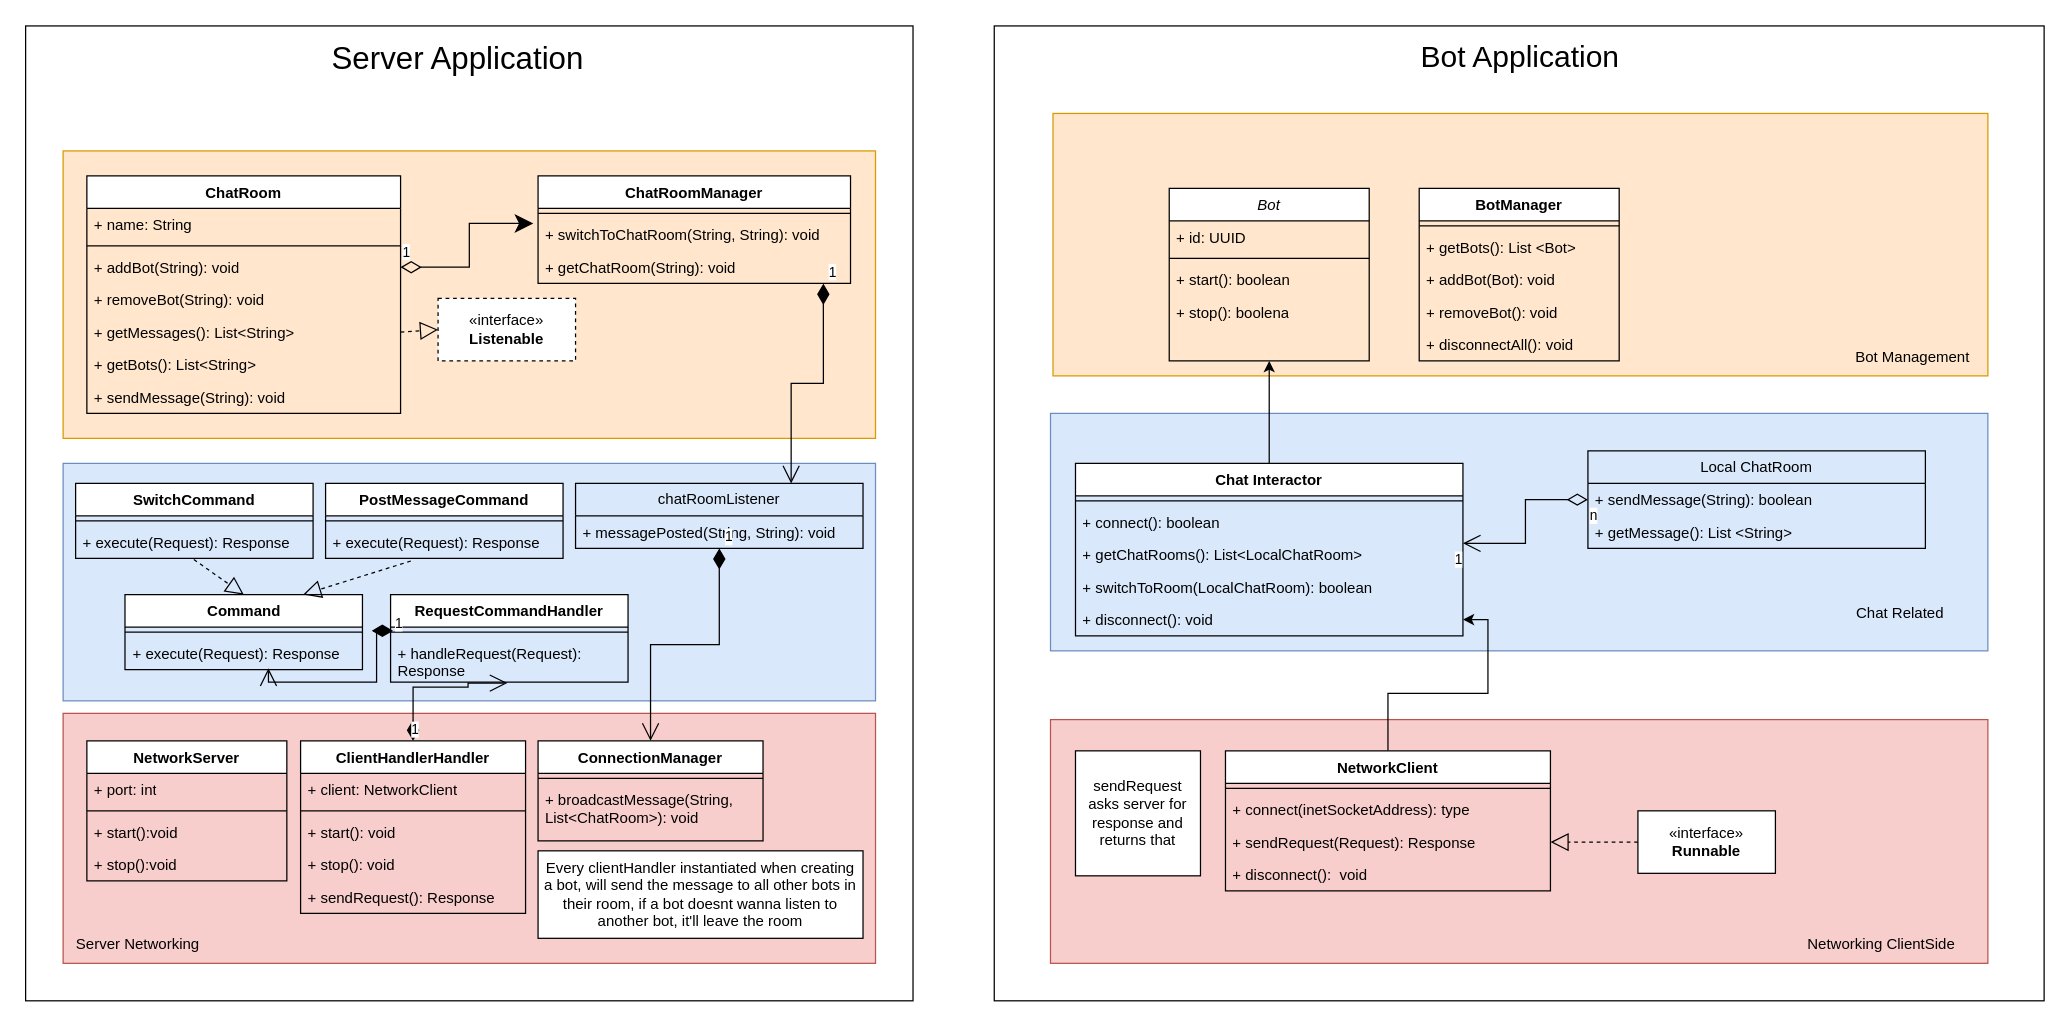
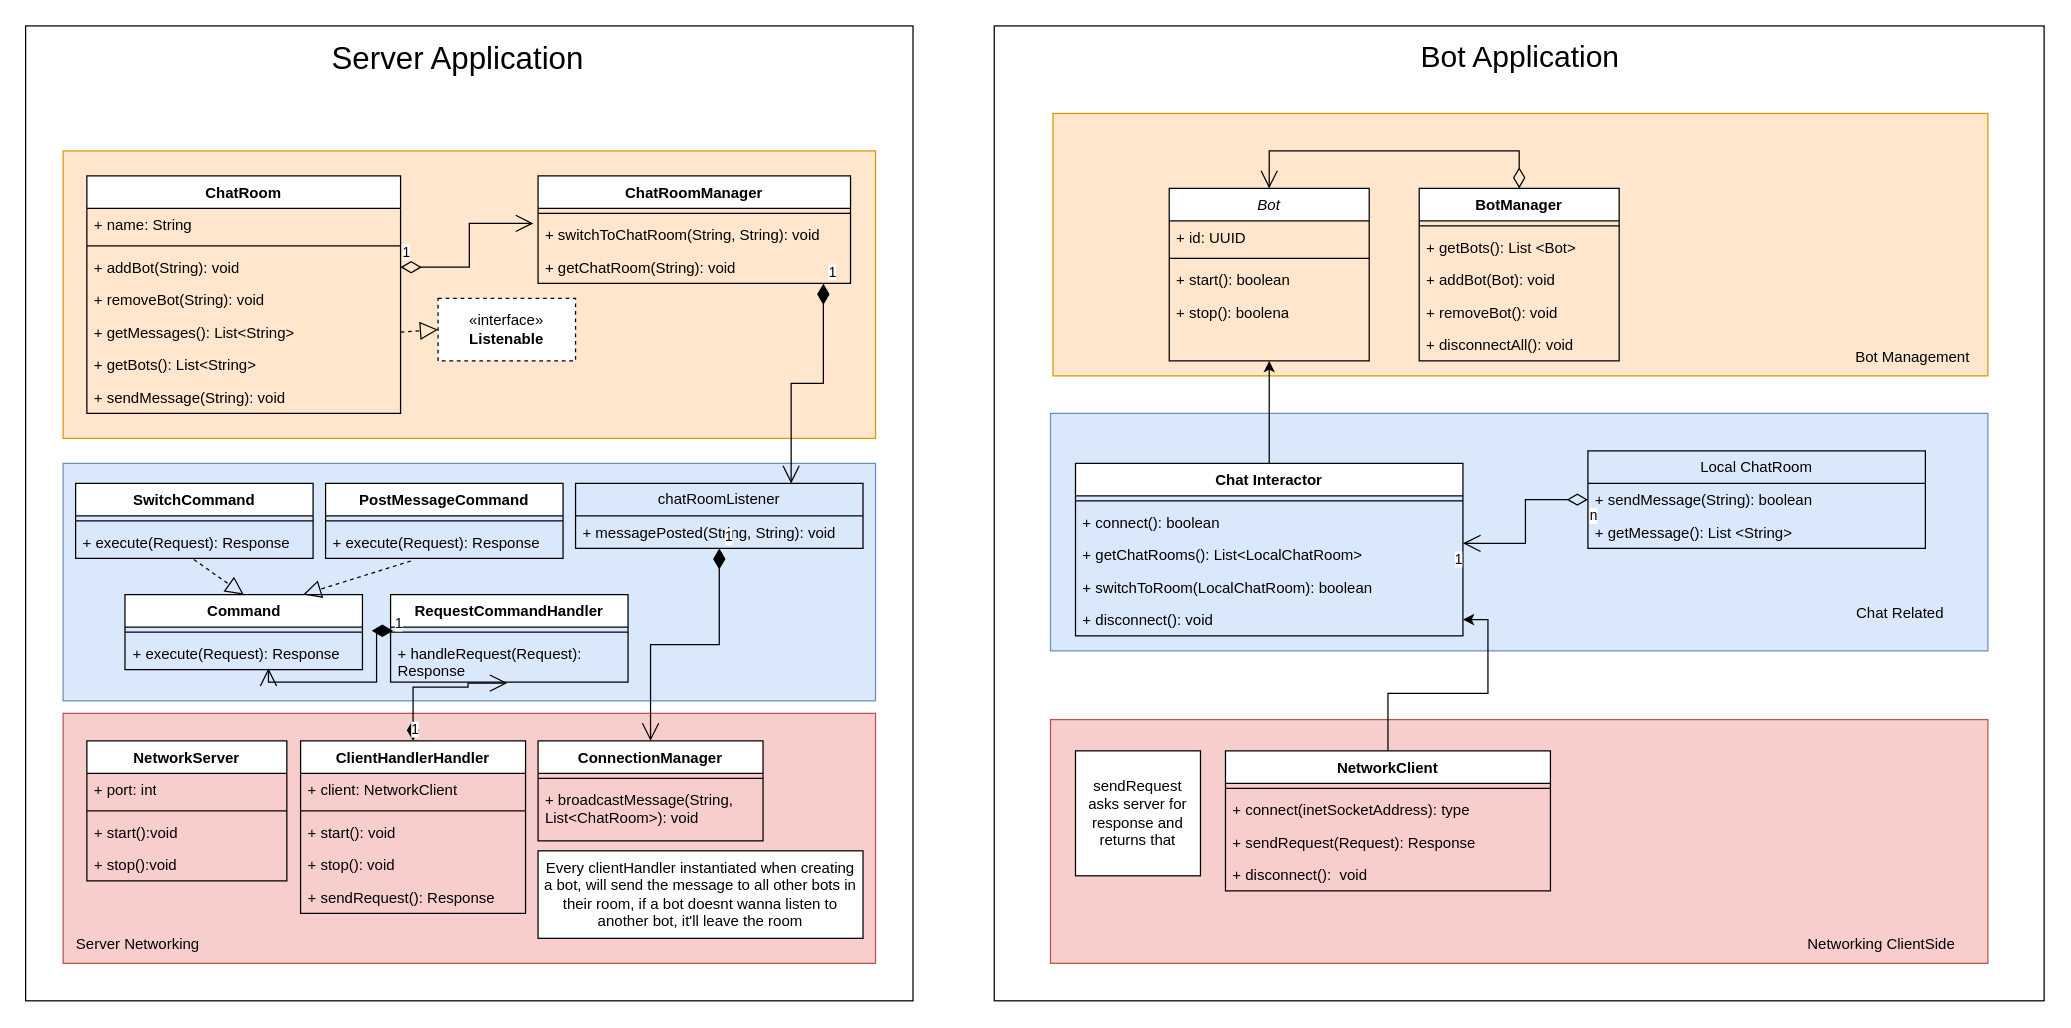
none -> (1386, 151)
(518, 223) -> (522, 223)
(1604, 842) -> none
(1707, 842) -> none
